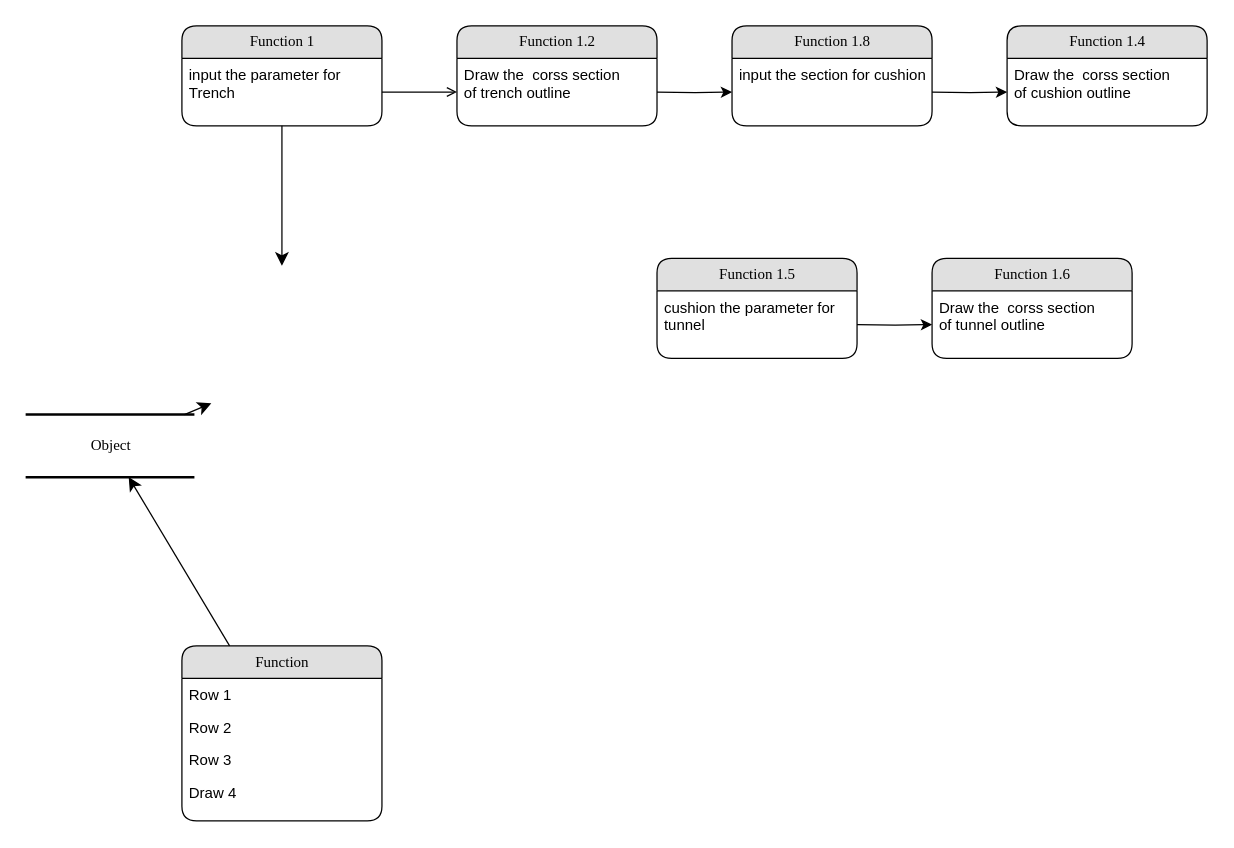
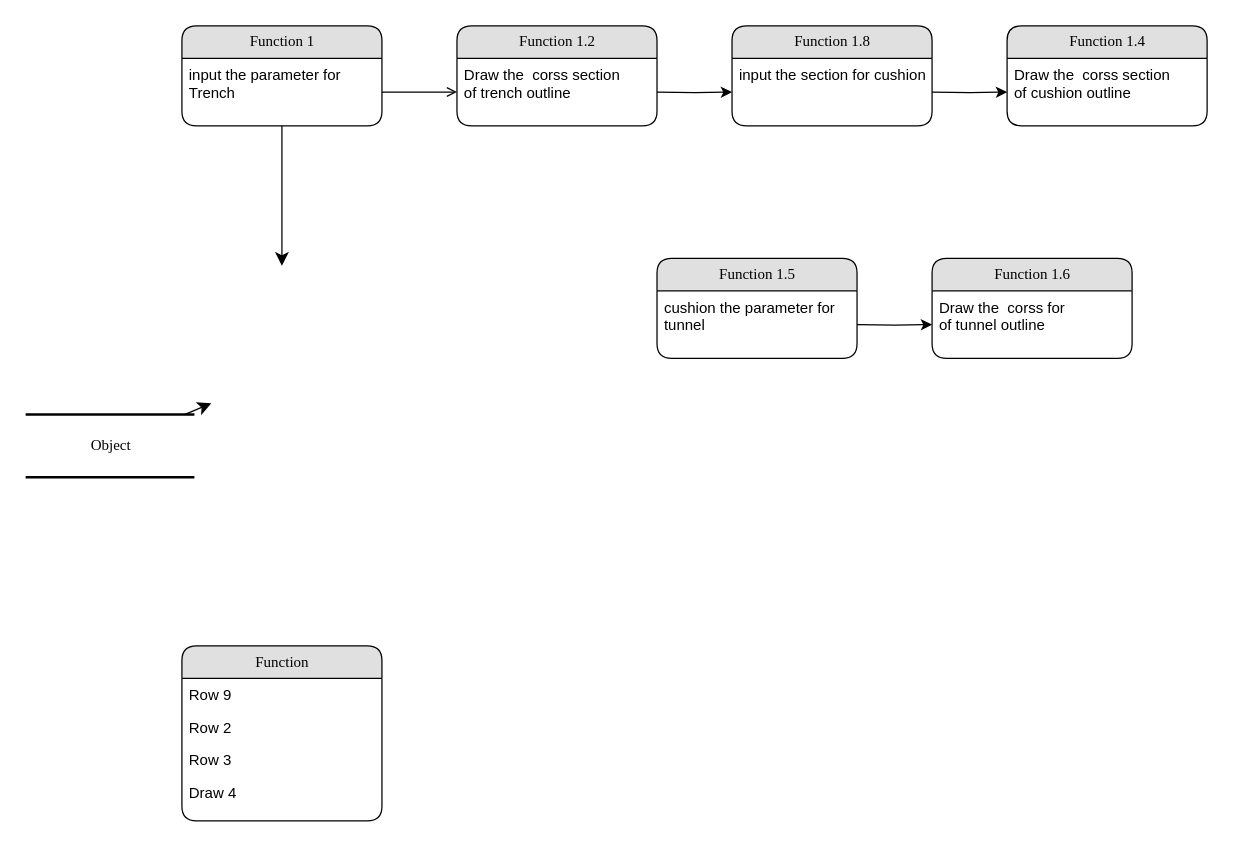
(1033, 317) -> (1033, 317)
(182, 565) -> none
(208, 696) -> (208, 696)
